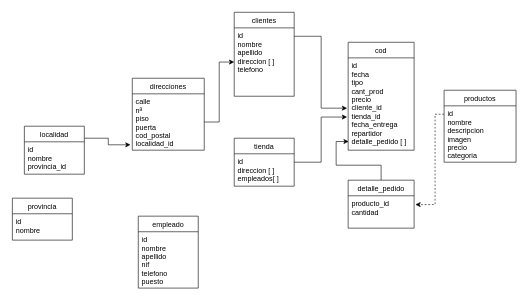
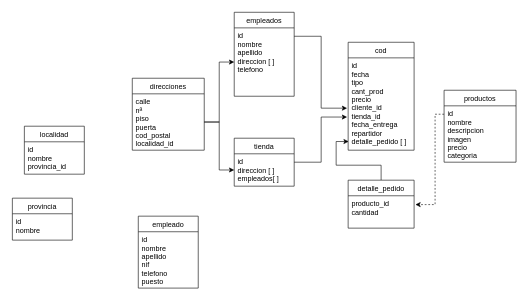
(264, 20) -> (264, 20)
(108, 144) -> none
none -> (221, 170)
